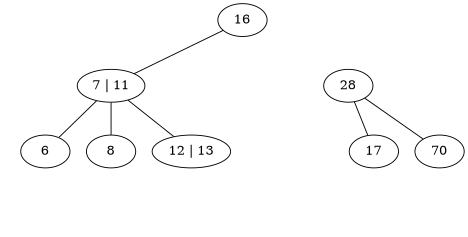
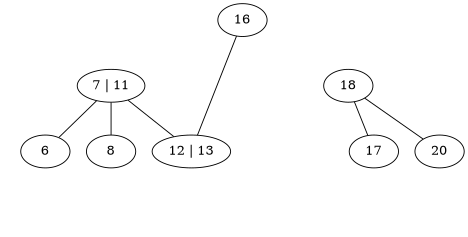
(179, 52) -> (217, 86)
(348, 86) -> (348, 86)
(440, 151) -> (440, 151)
